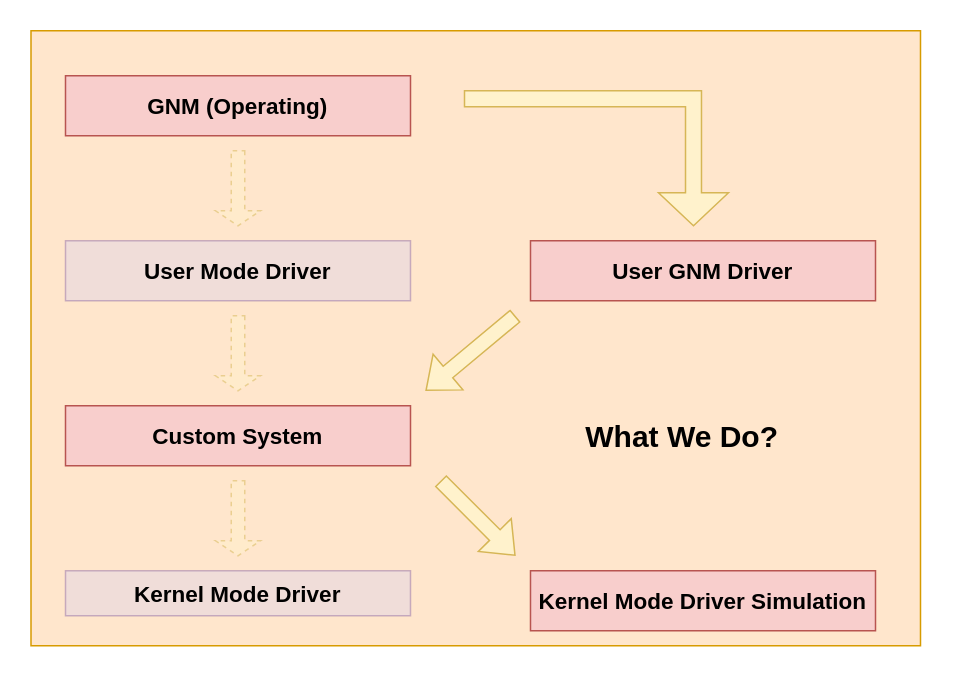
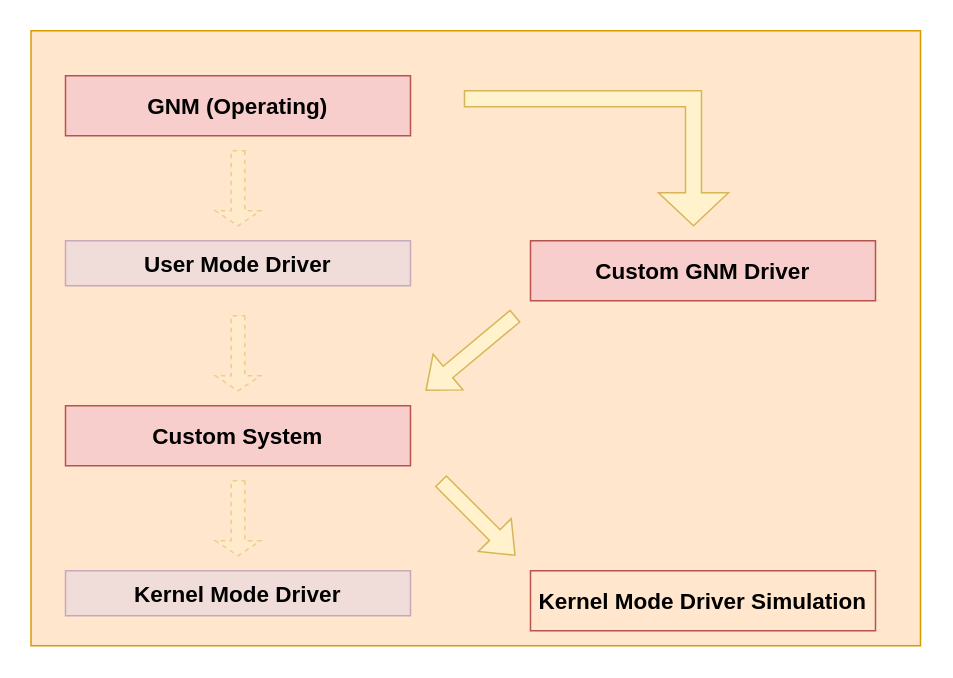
(238, 271) -> (238, 263)
(703, 271) -> (703, 271)
(703, 436) -> none
(703, 601) -> (703, 601)
